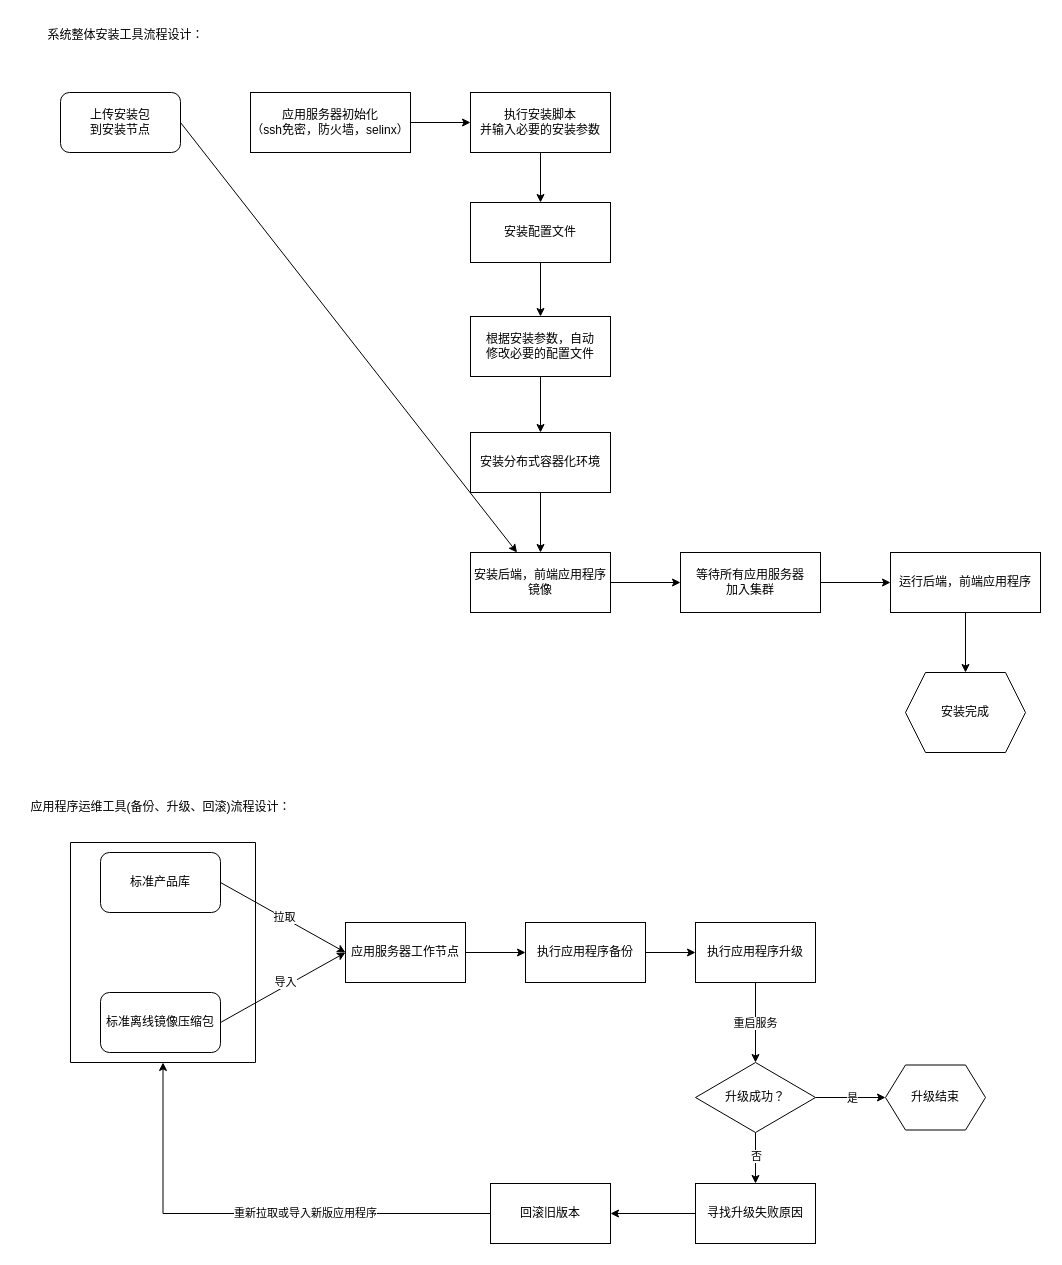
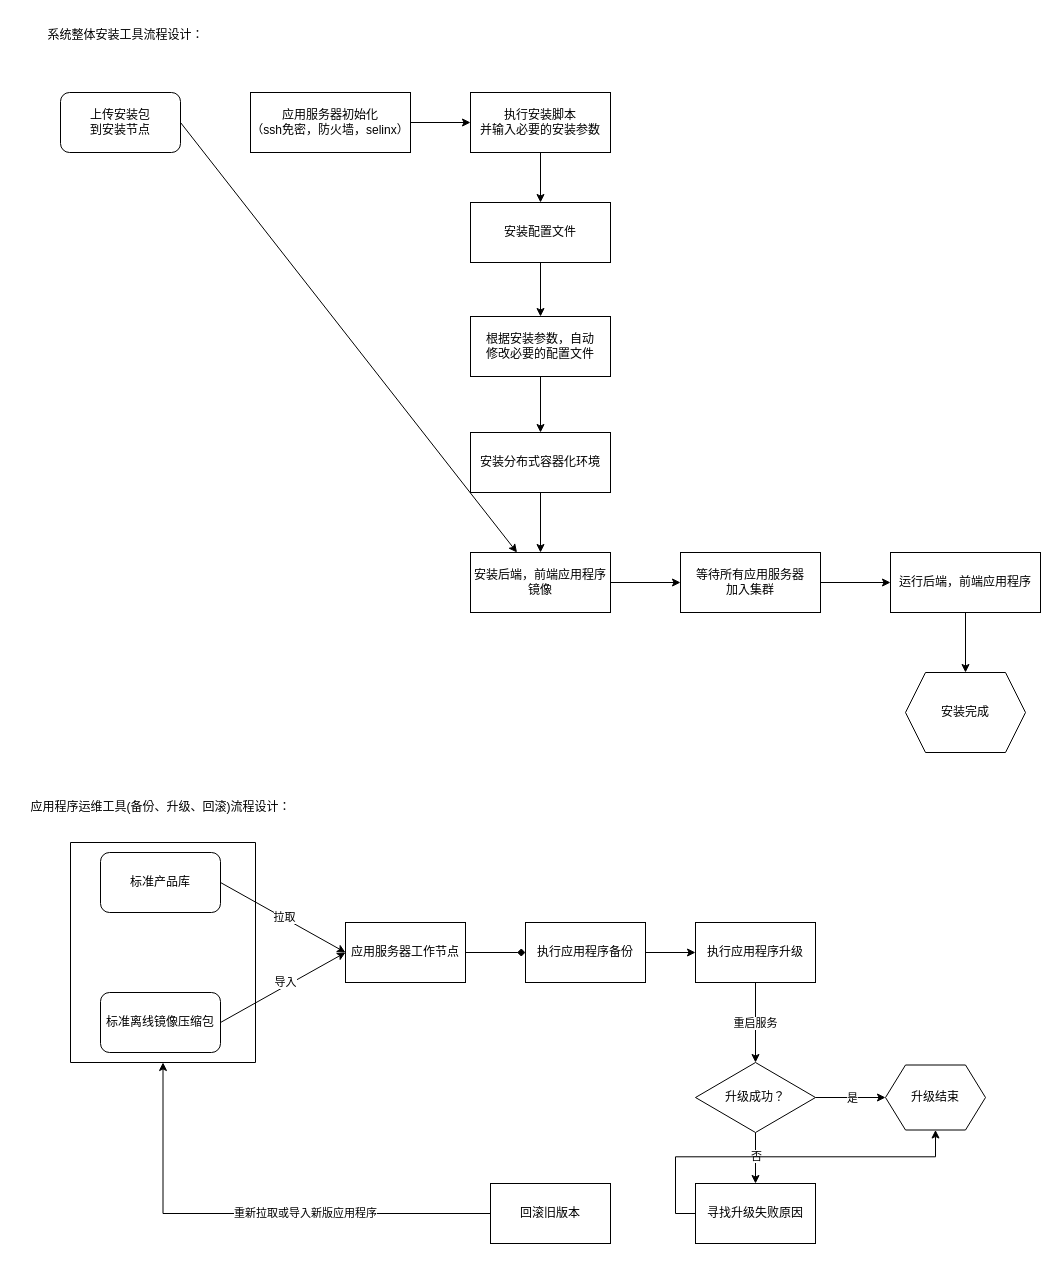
(517, 953) -> (517, 953)
(647, 1214) -> (787, 1157)
